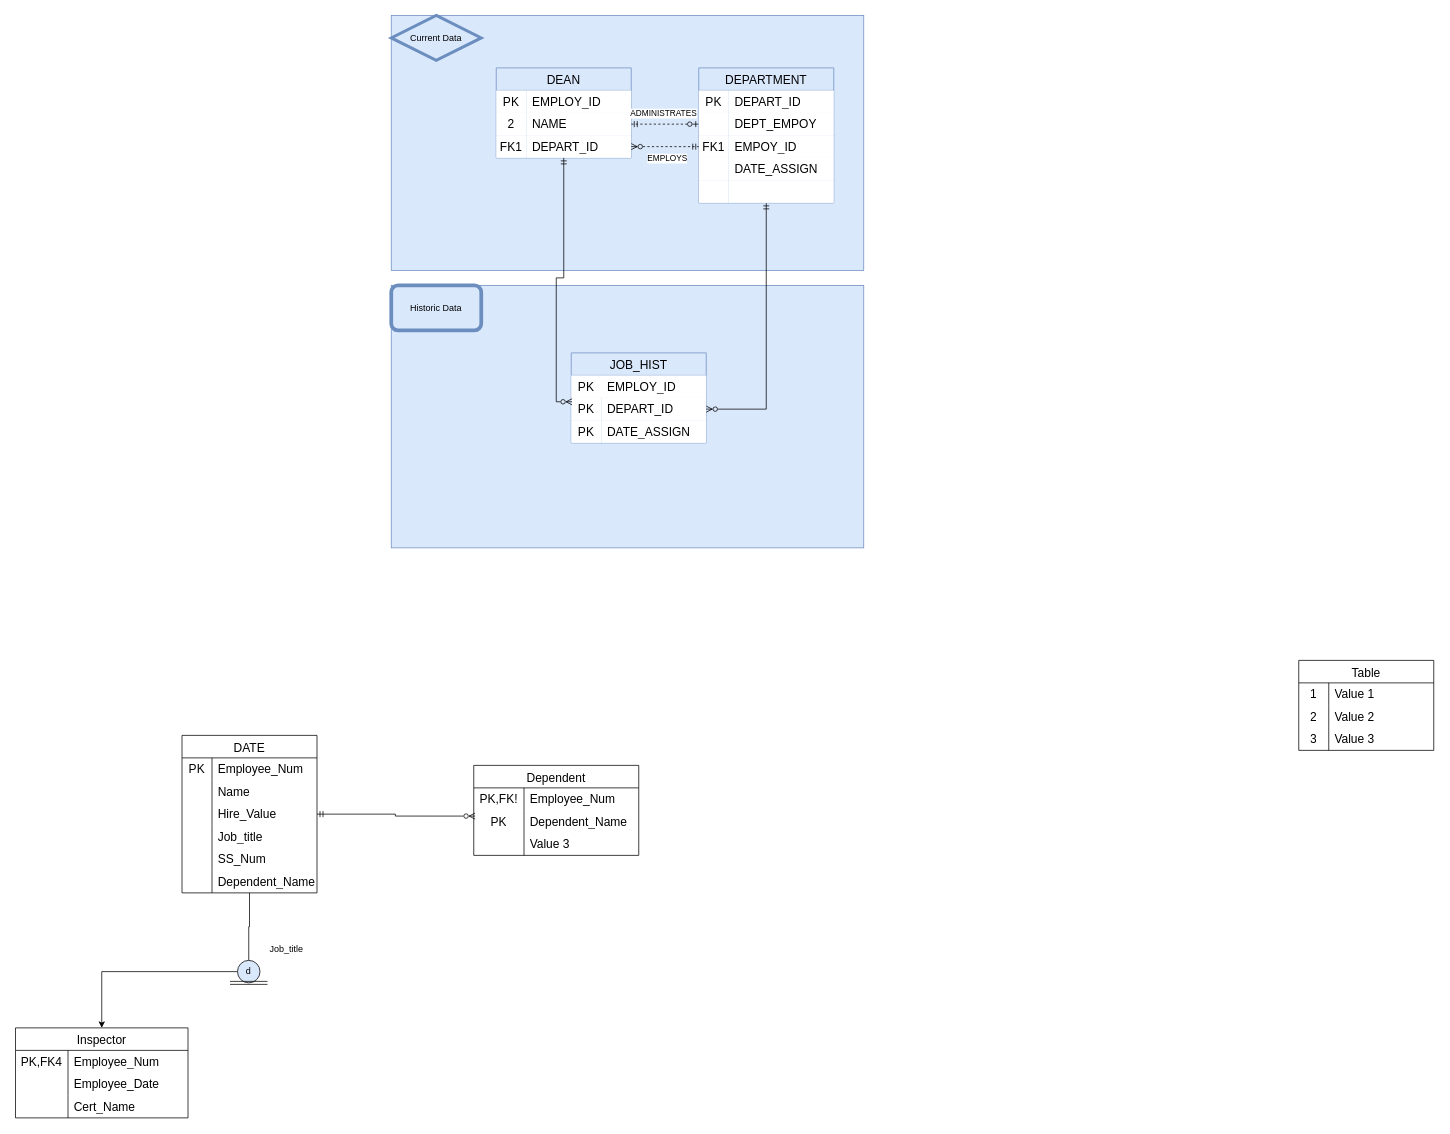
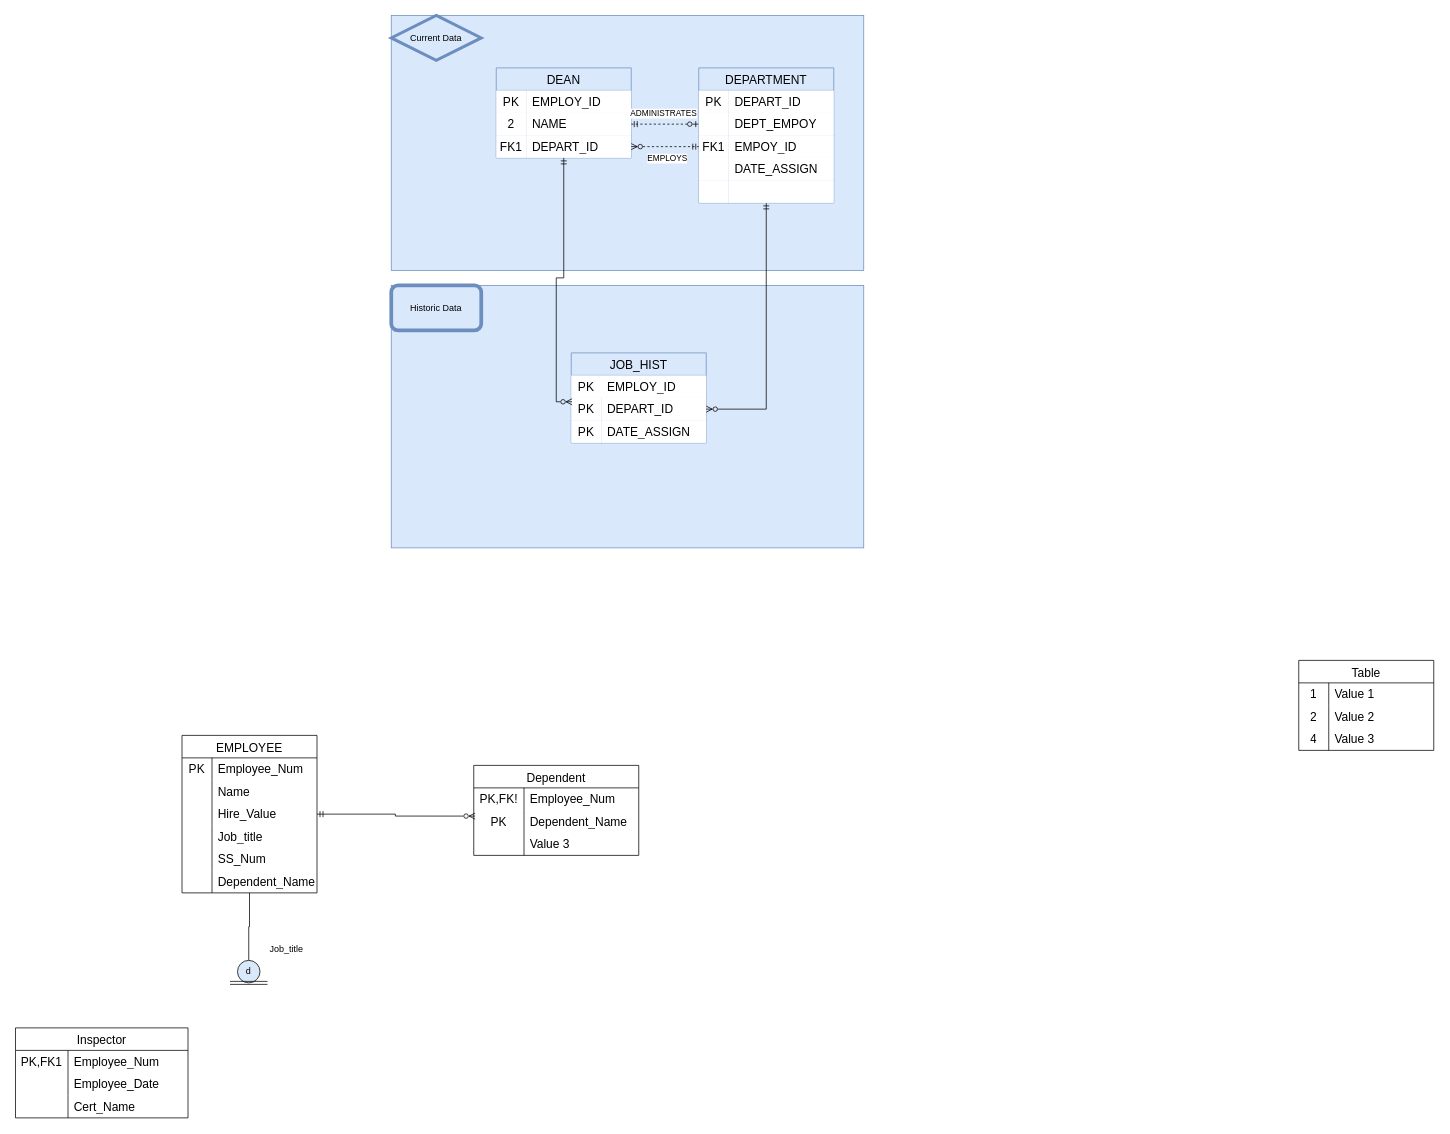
(1314, 739) -> (1314, 739)
(249, 748) -> (249, 748)
(144, 972) -> none
(42, 1062) -> (42, 1062)
